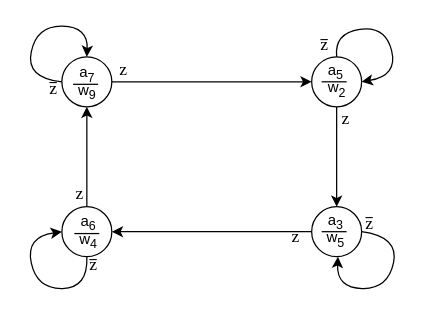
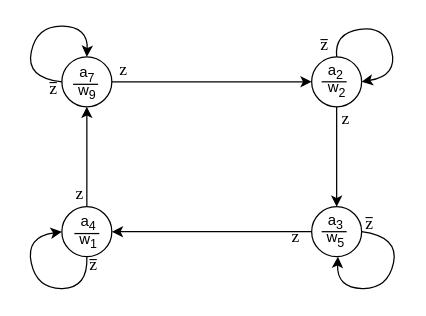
(336, 72) -> (336, 72)
(89, 223) -> (89, 223)
(89, 241) -> (89, 241)
